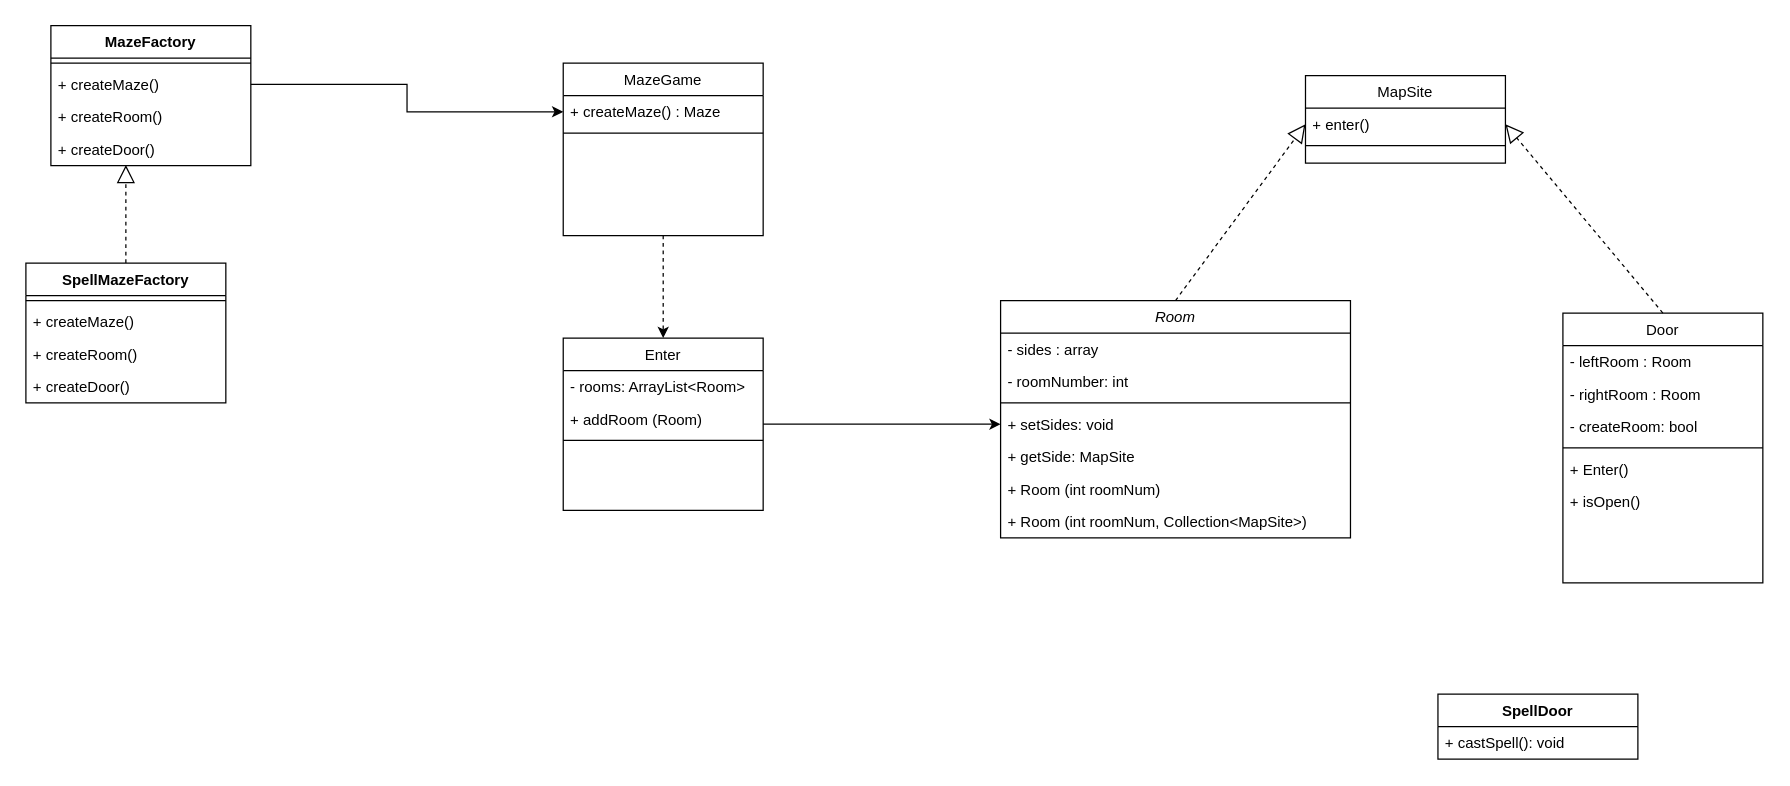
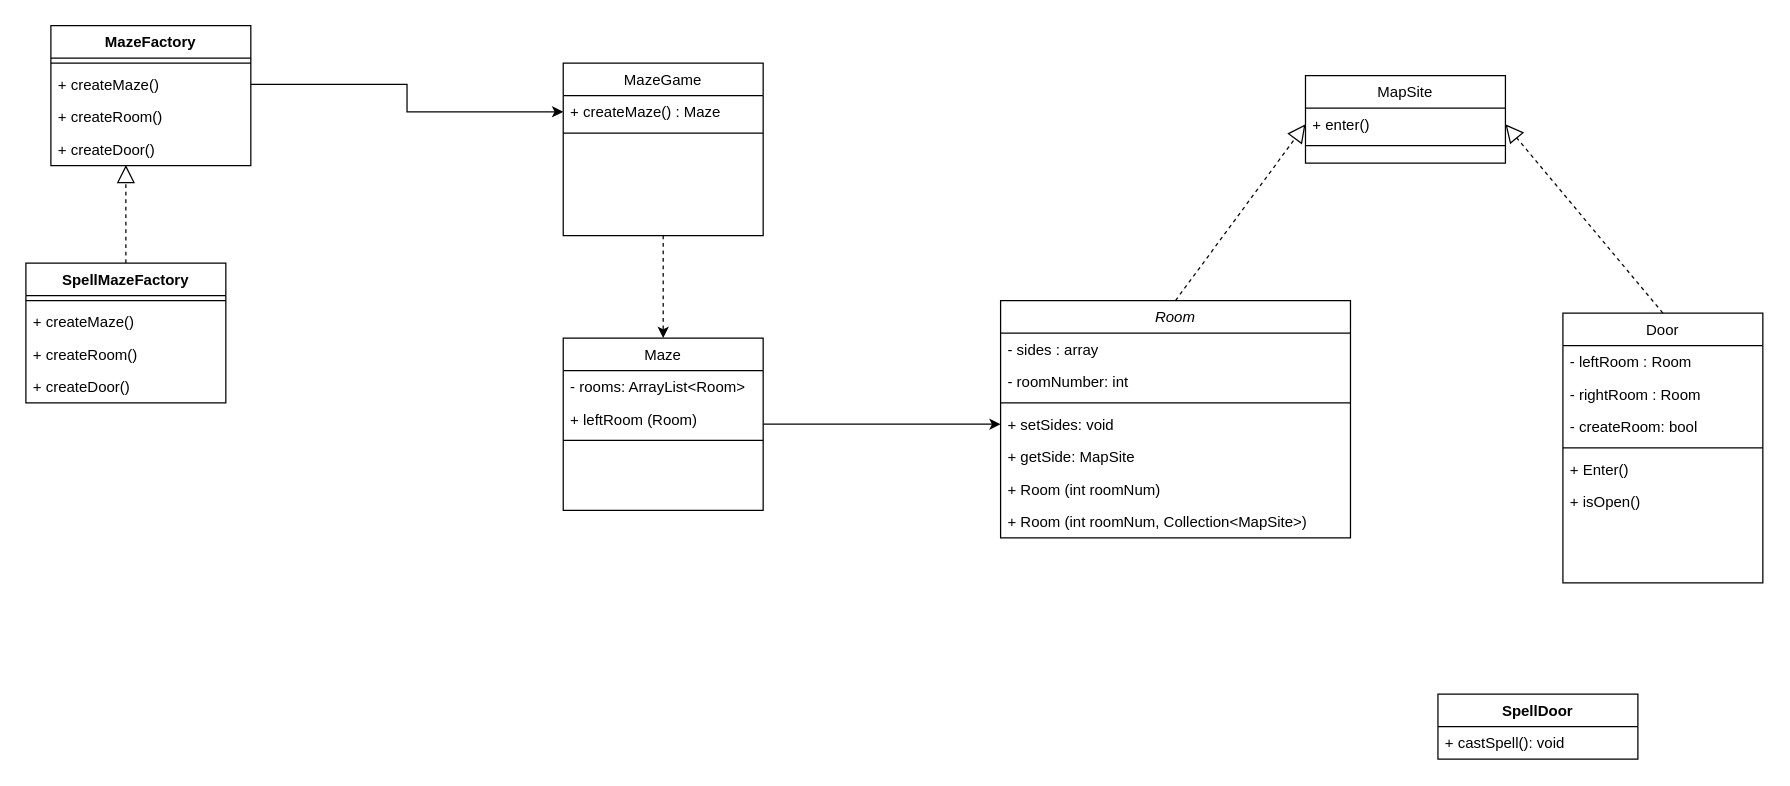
(663, 355) -> (663, 355)
(633, 420) -> (636, 420)
